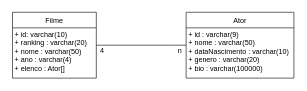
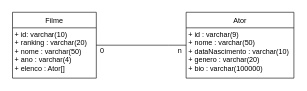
(102, 51) -> (102, 51)
